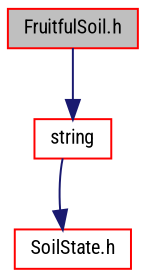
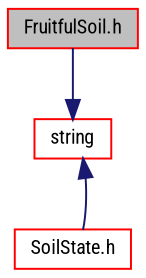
(60, 184) -> (86, 204)
